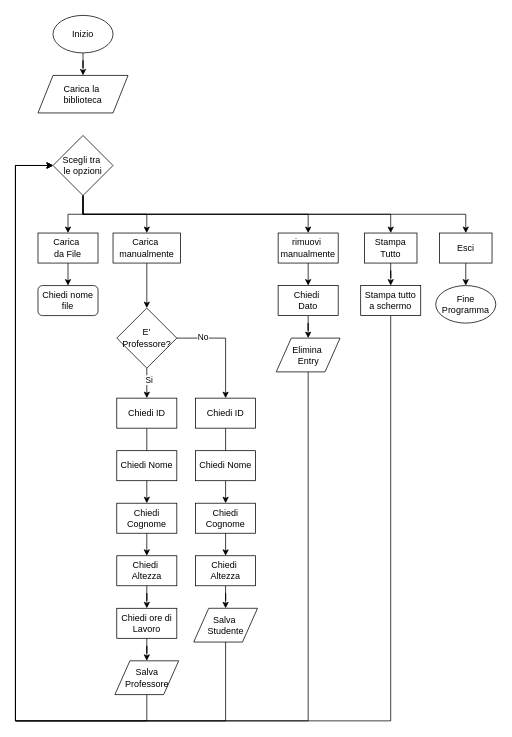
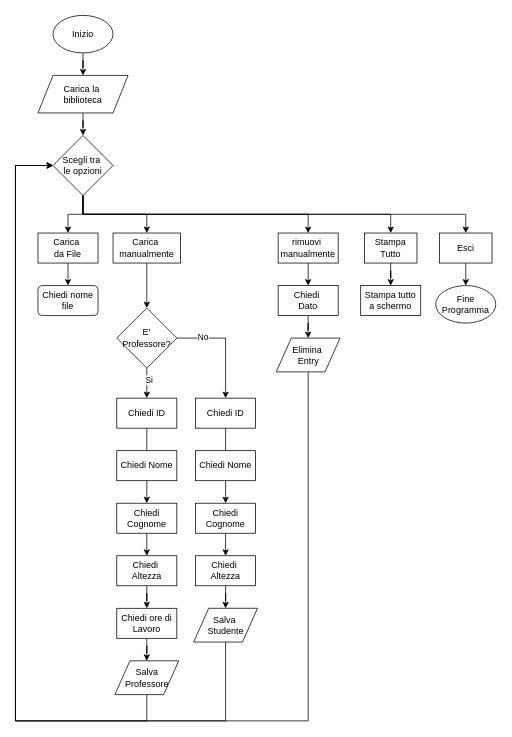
none -> (83, 125)
(390, 558) -> none
